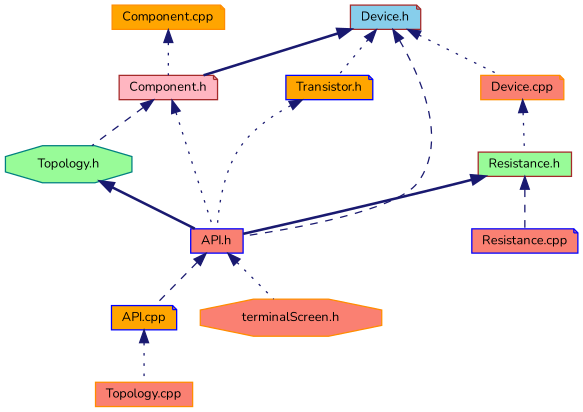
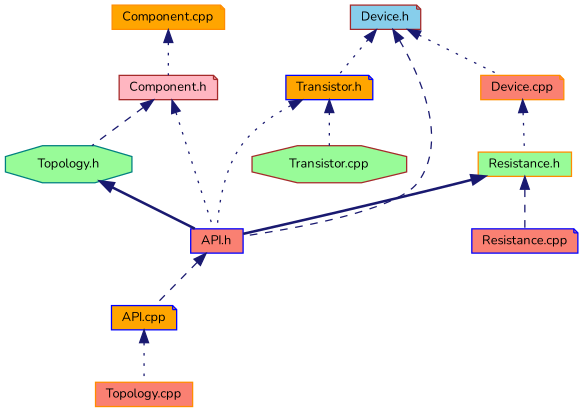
(271, 54) -> none
none -> (329, 164)
(525, 164) -> (525, 164)
(291, 318) -> none
